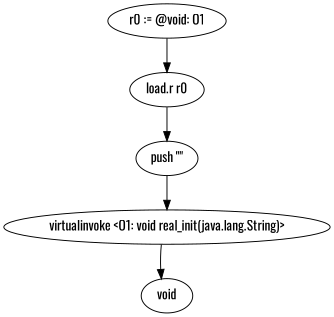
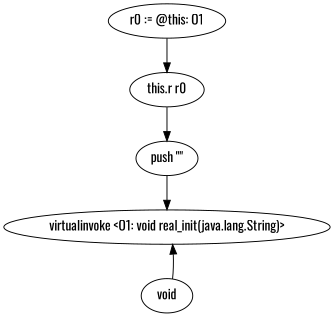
(167, 21) -> (167, 21)
(167, 90) -> (167, 90)
(161, 257) -> (173, 267)
